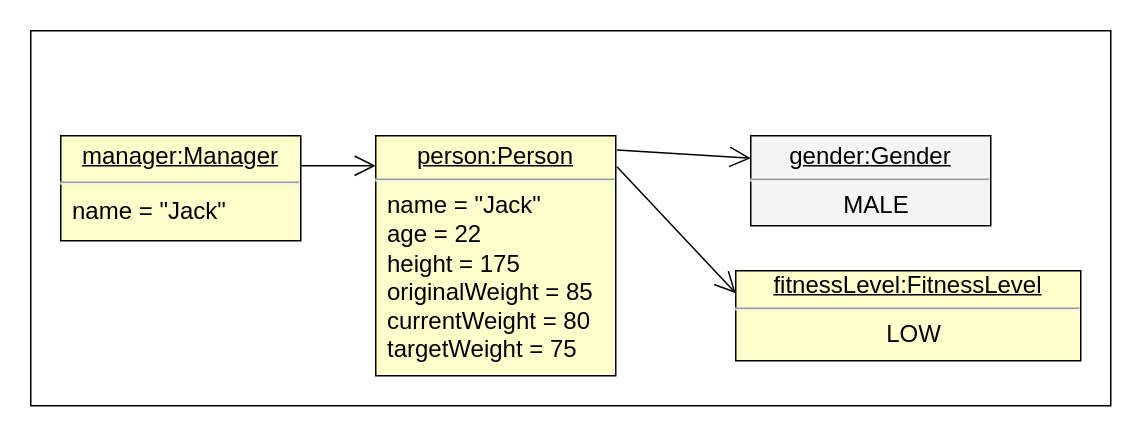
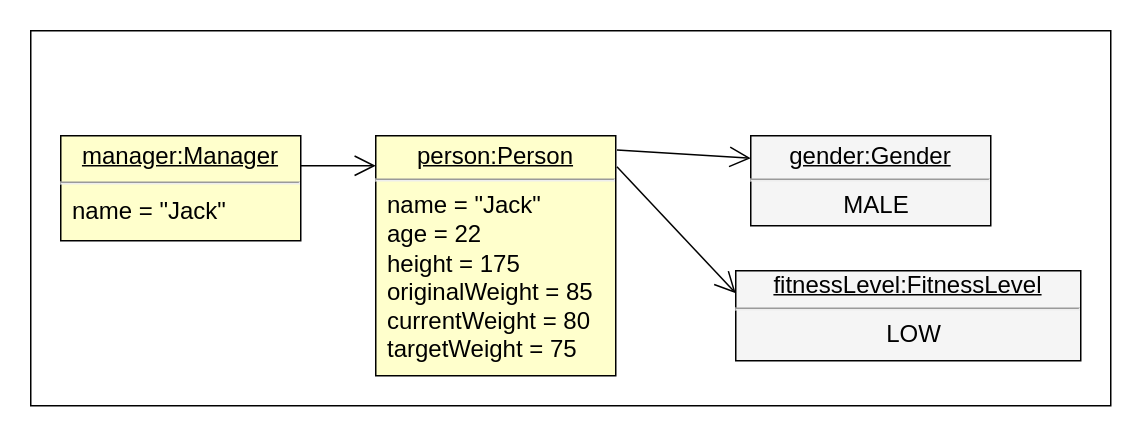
(908, 316) -> (908, 316)
